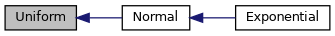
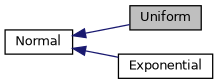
(106, 18) -> (108, 29)
